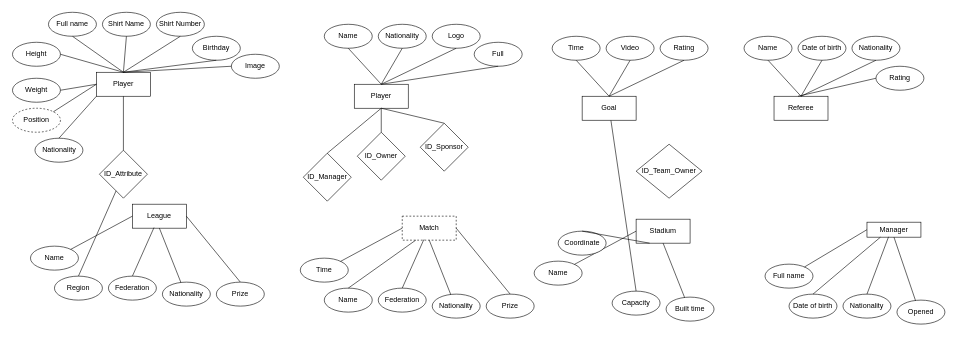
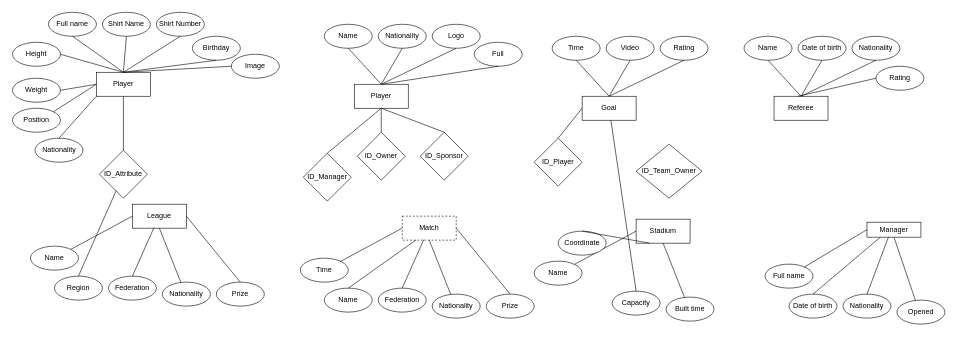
(36, 120) -> (36, 120)
none -> (570, 123)
(444, 147) -> (444, 156)
none -> (558, 162)
